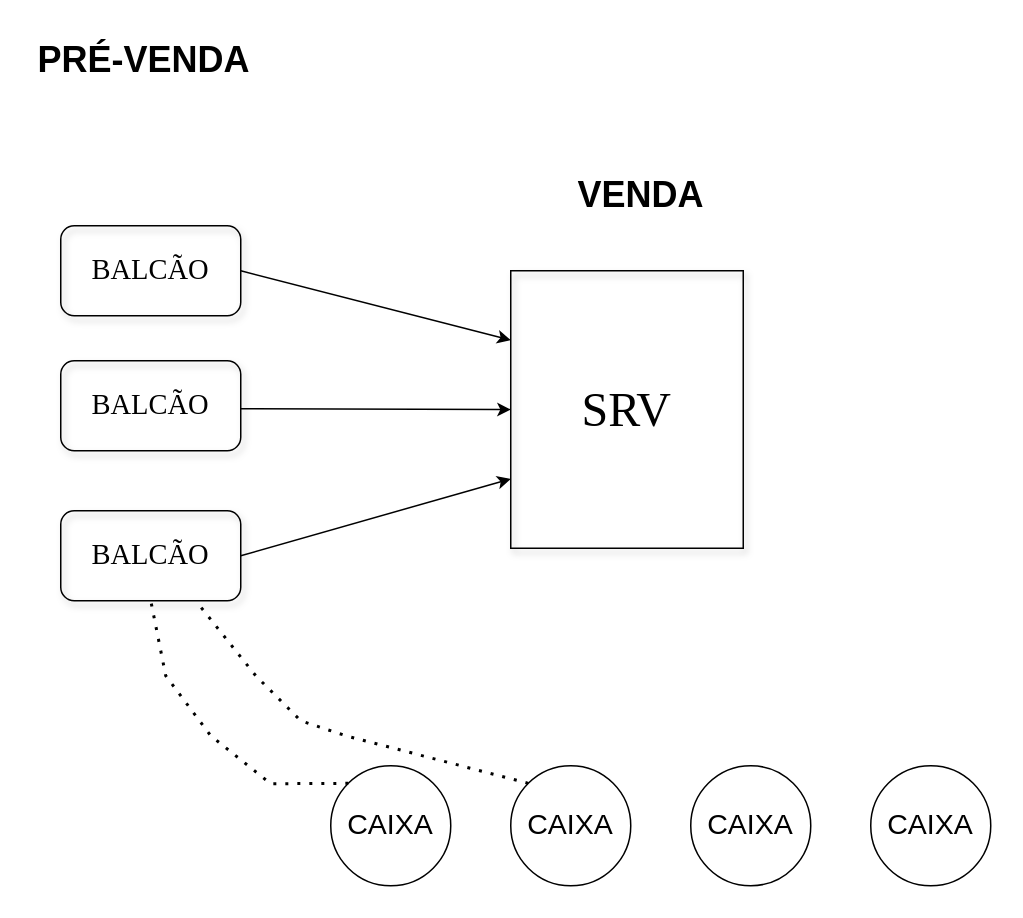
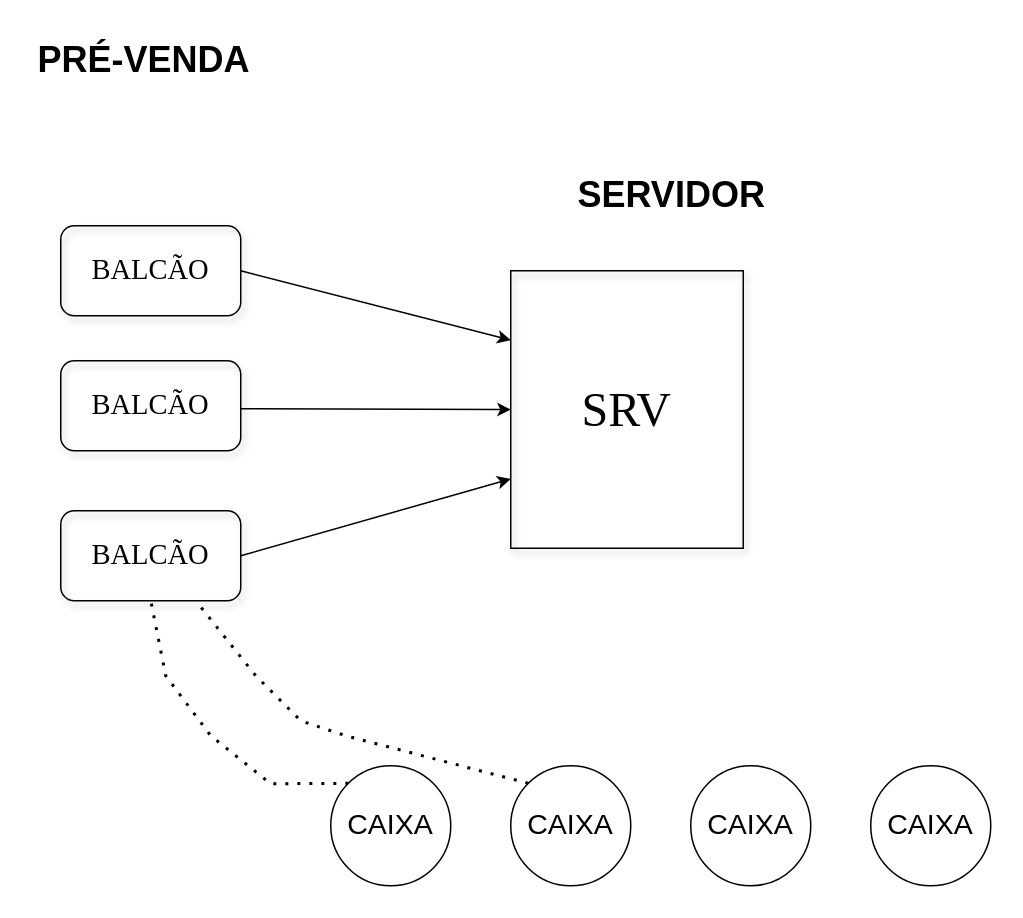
(603, 162) -> (619, 162)
